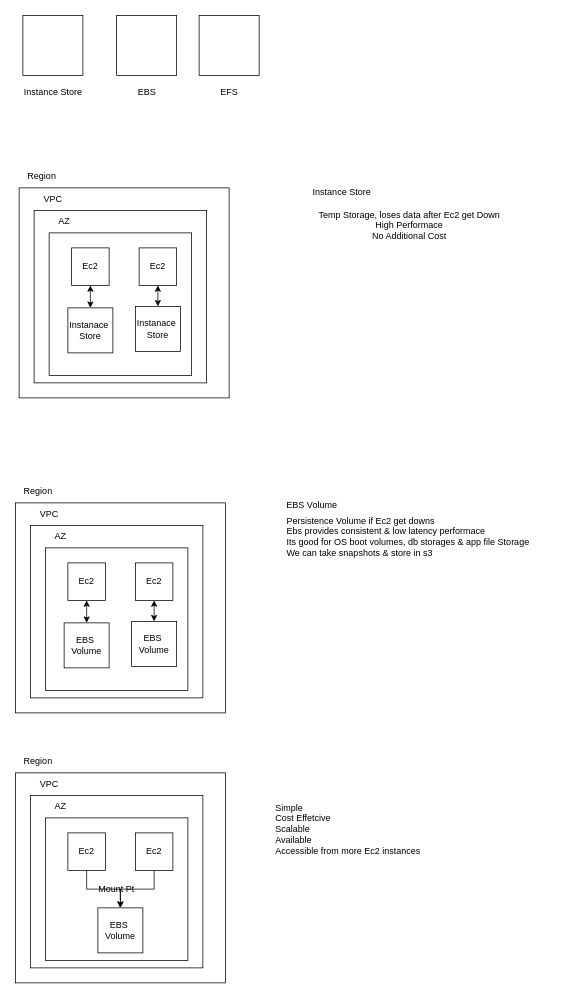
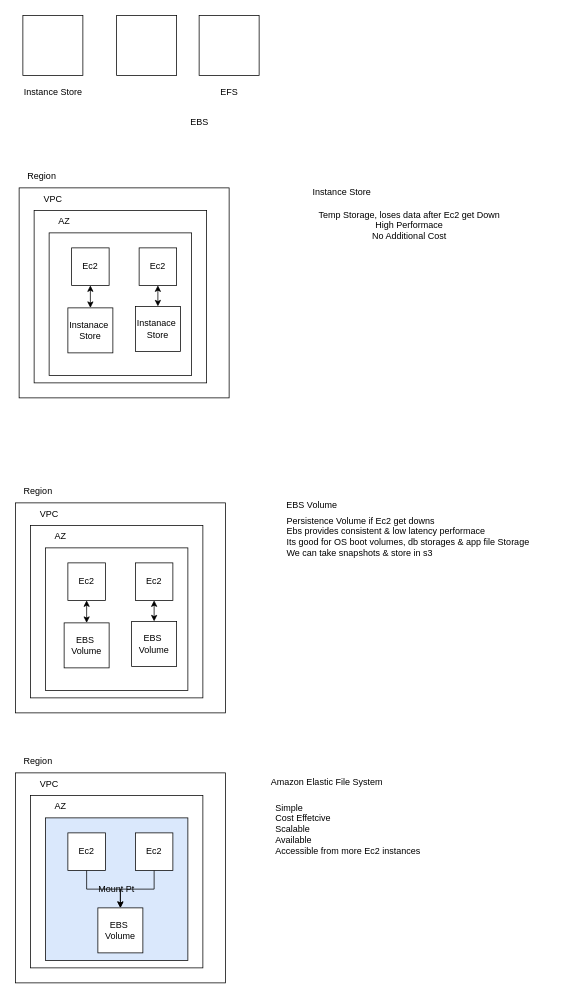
(147, 93) -> (199, 123)
none -> (327, 783)
(117, 889) -> (117, 889)
